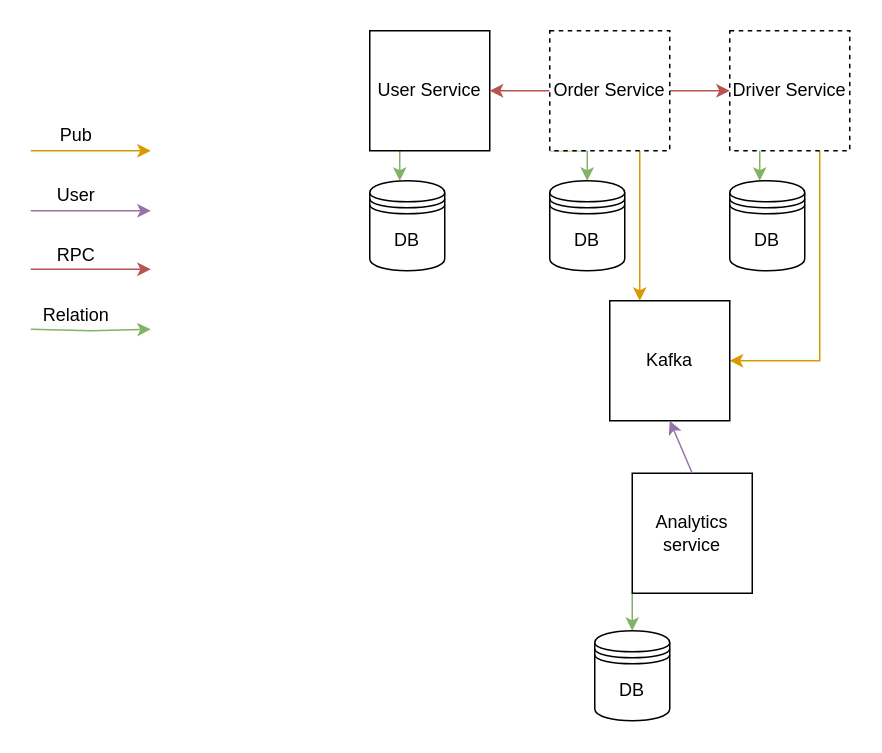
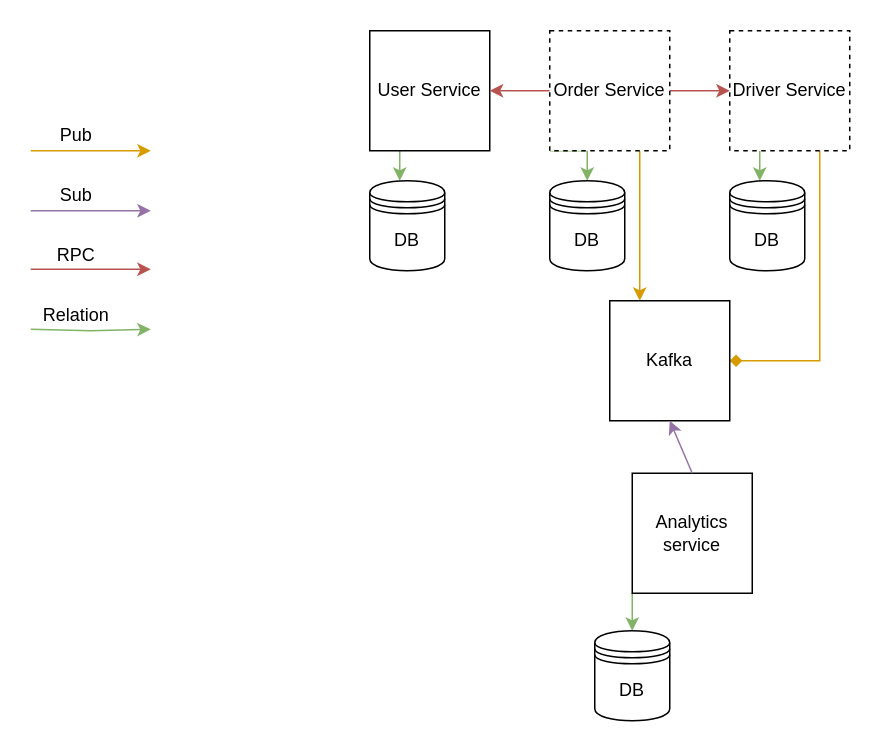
(77, 196) -> (77, 196)
(741, 361) -> (742, 361)
